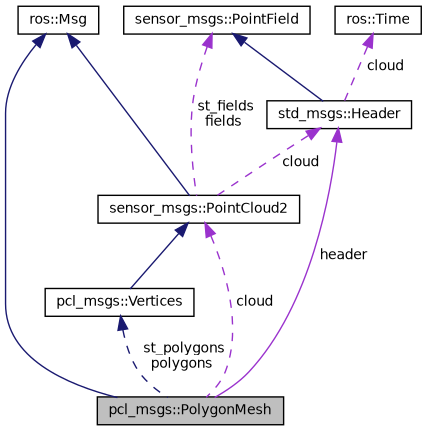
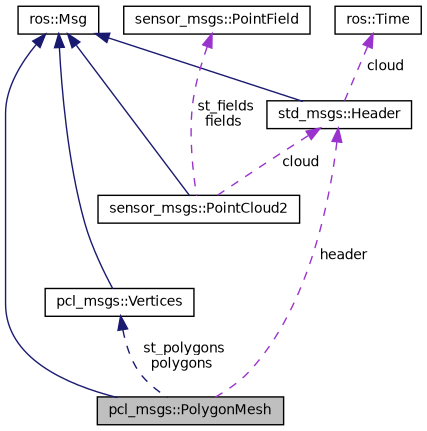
(284, 72) -> (211, 71)
(154, 261) -> (73, 171)
(302, 284) -> (302, 284)
(232, 319) -> none
